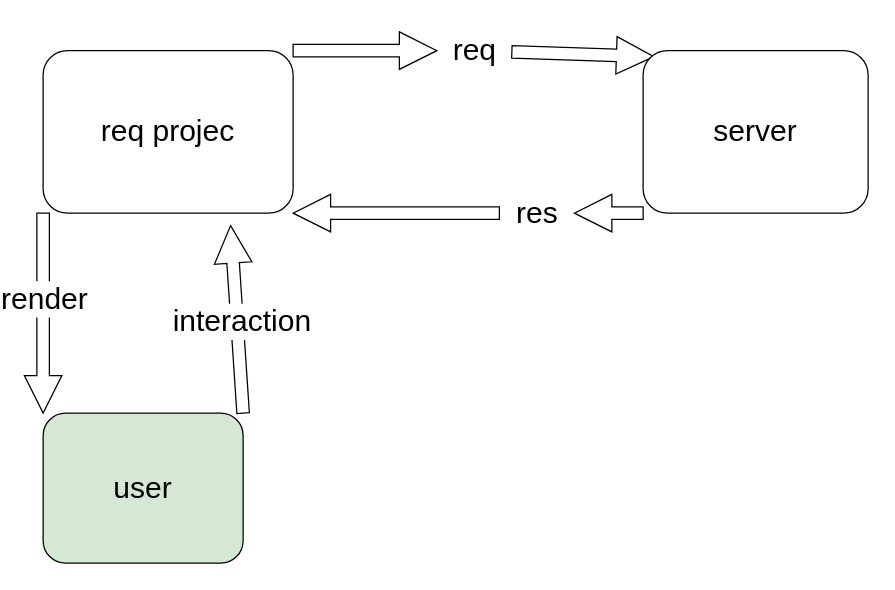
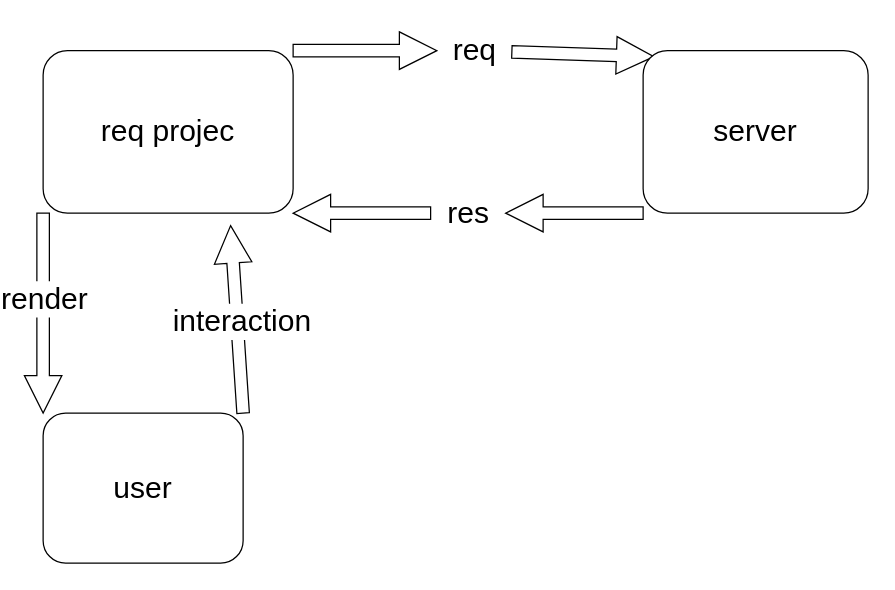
(537, 213) -> (468, 213)
(143, 488) -> (143, 488)
